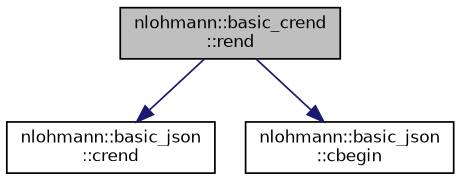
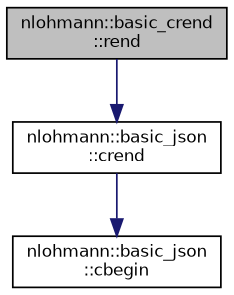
(283, 84) -> (117, 196)
